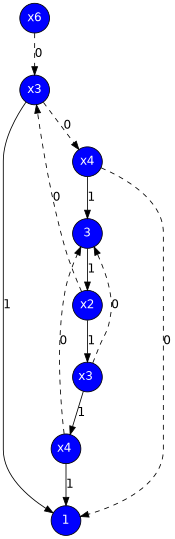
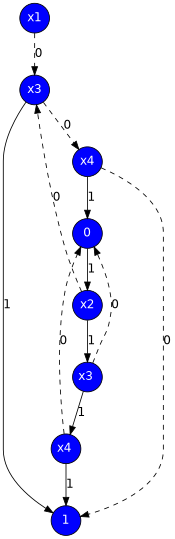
(35, 18) -> (35, 18)
(87, 233) -> (87, 233)
